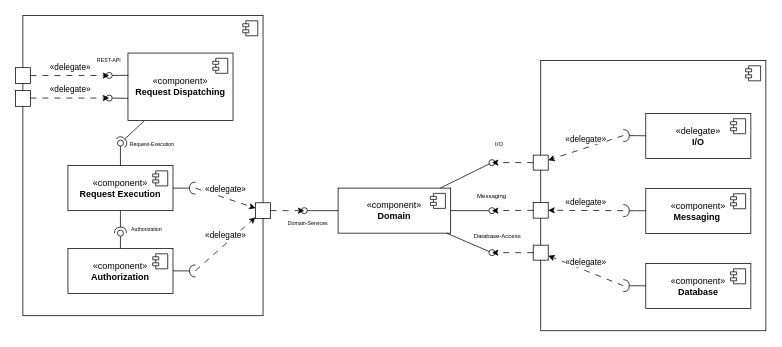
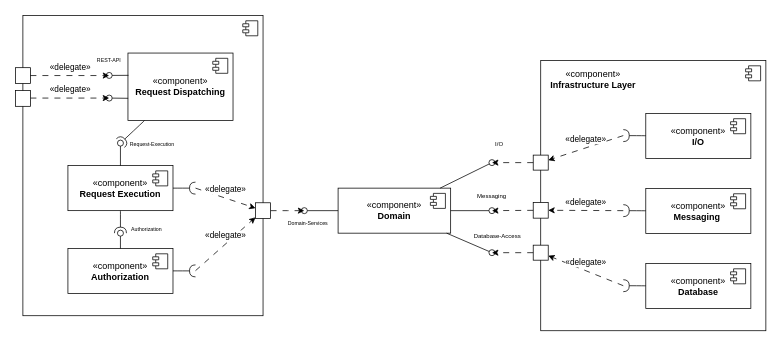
none -> (593, 79)
(698, 136) -> (698, 136)
